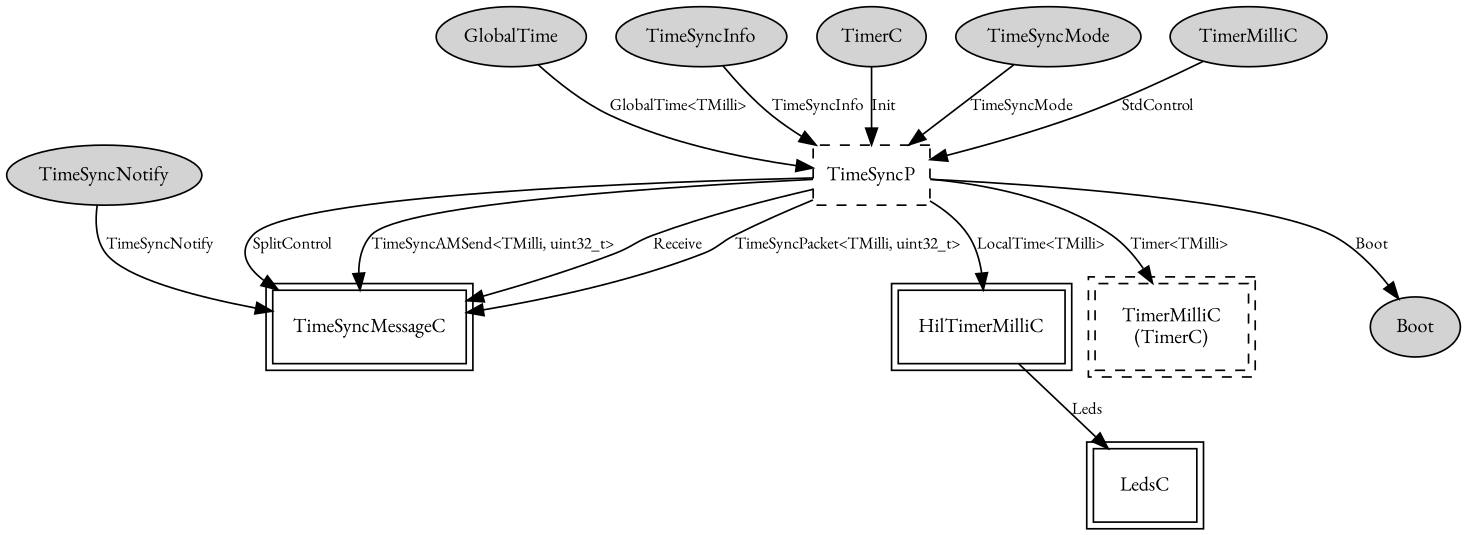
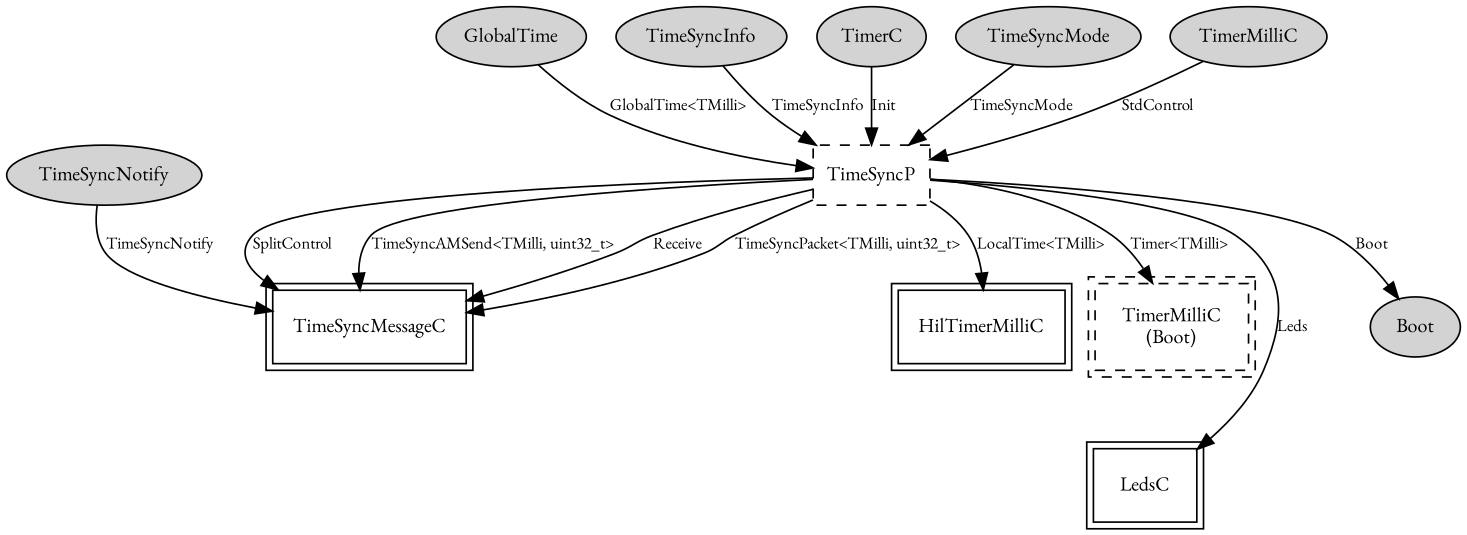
(1172, 327) -> (1172, 327)
(1057, 400) -> (1202, 221)
